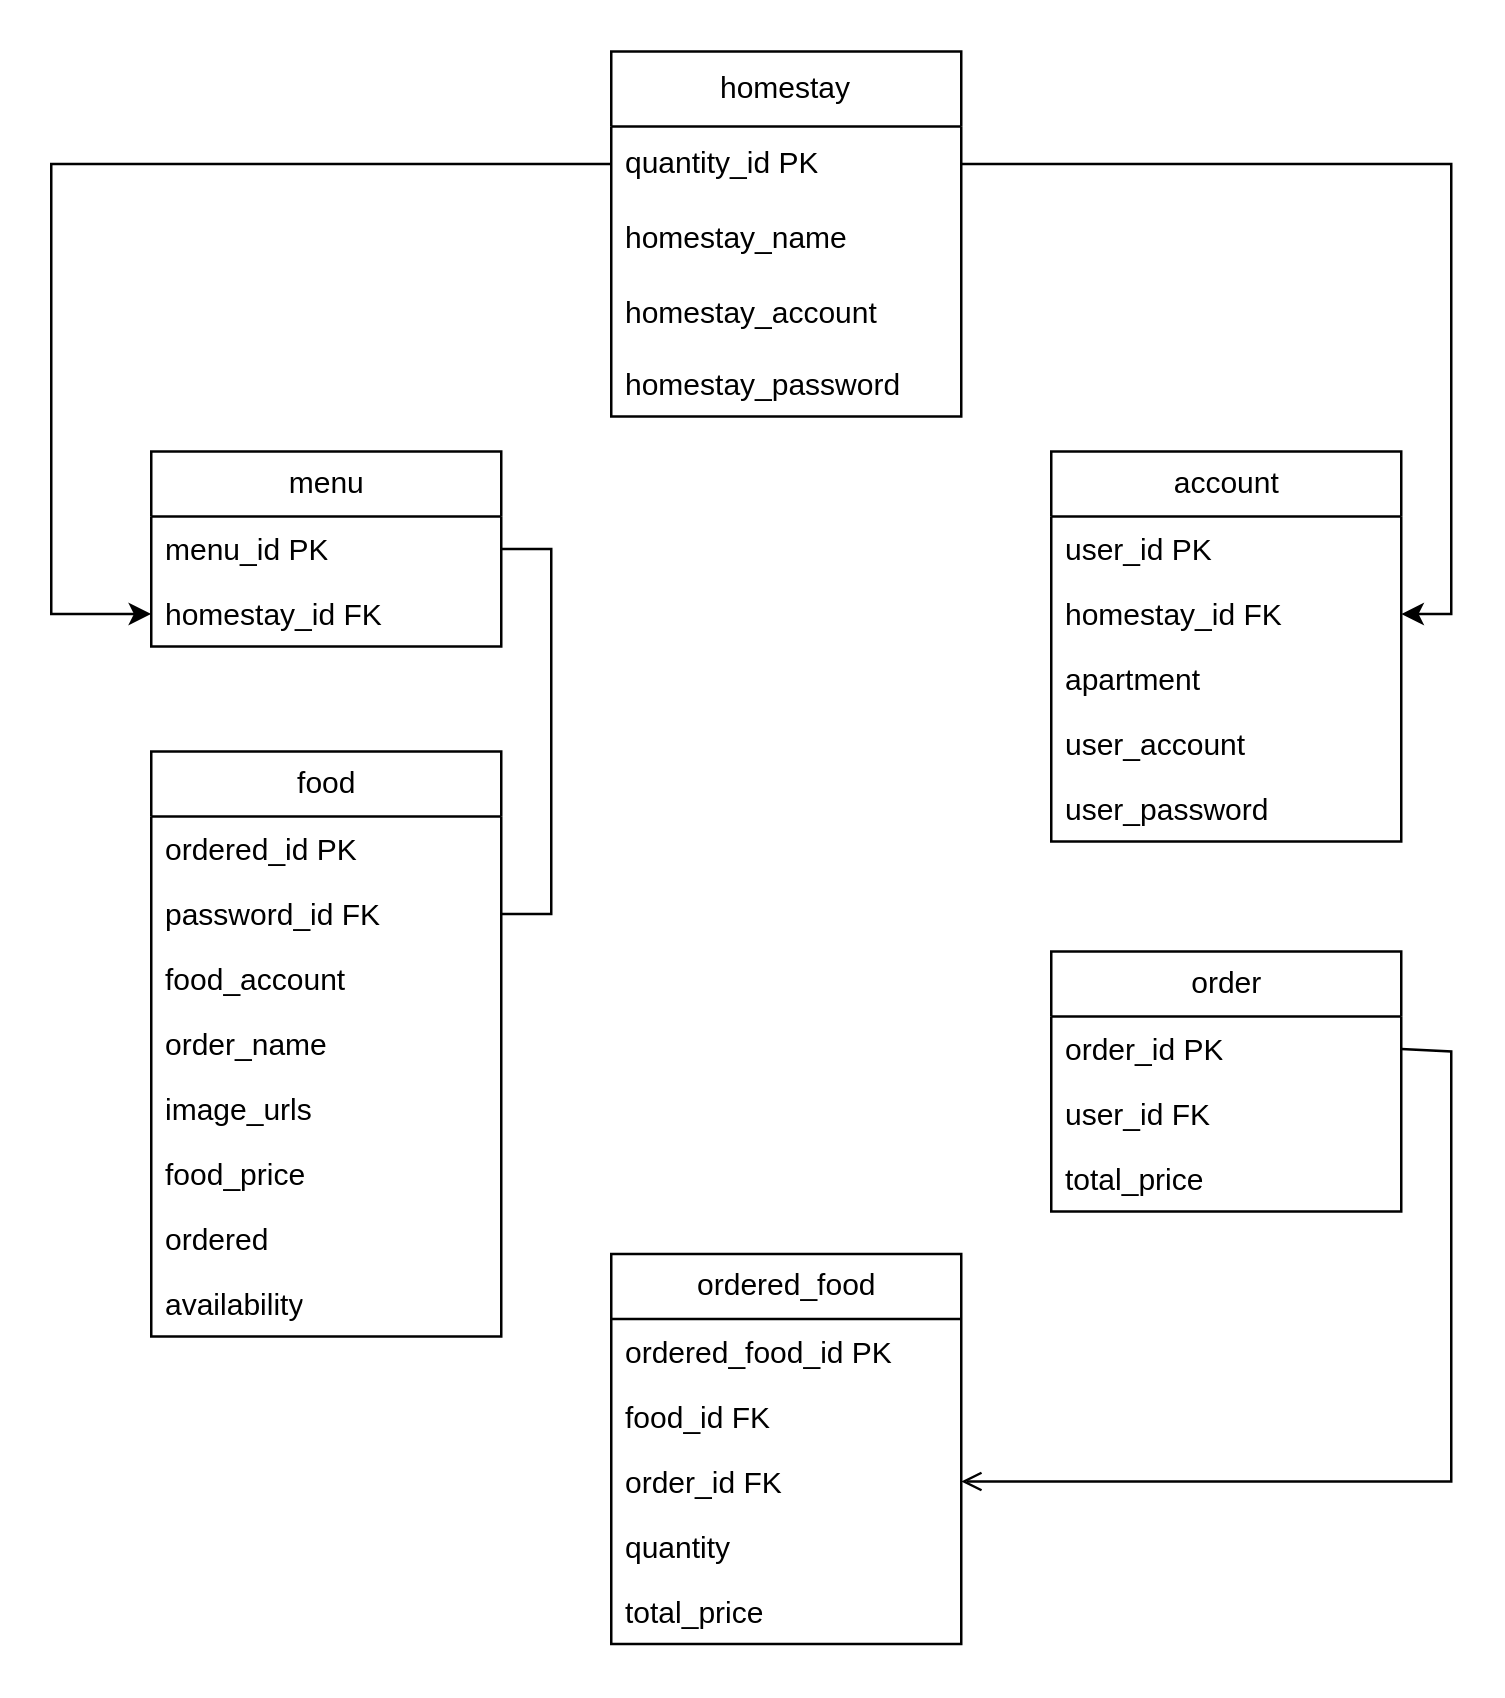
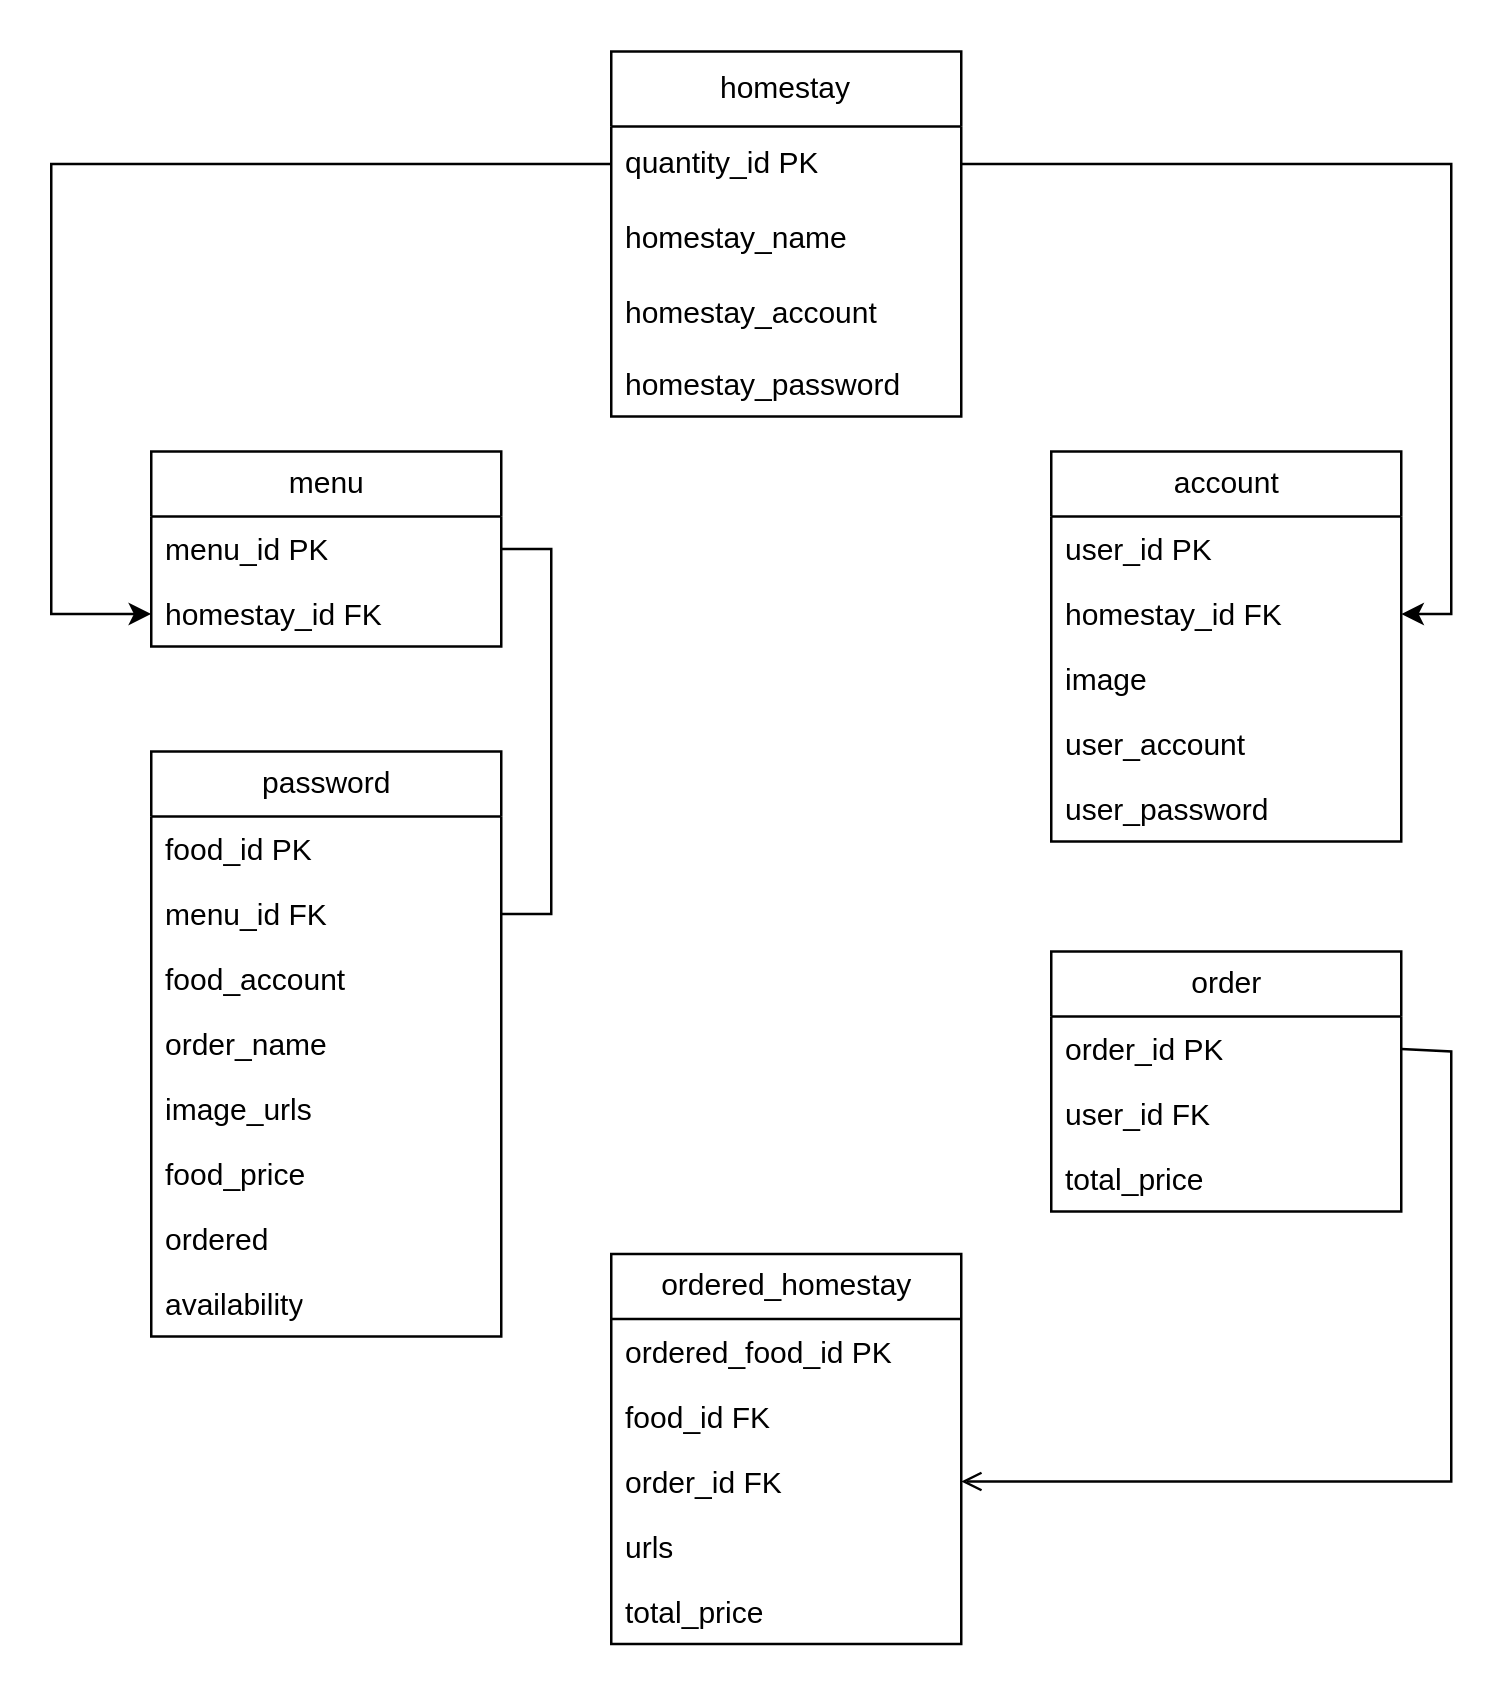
(1142, 682) -> (1104, 682)
(328, 784) -> (328, 784)
(268, 852) -> (242, 852)
(276, 917) -> (242, 917)
(788, 1286) -> (788, 1286)
(690, 1549) -> (656, 1549)
